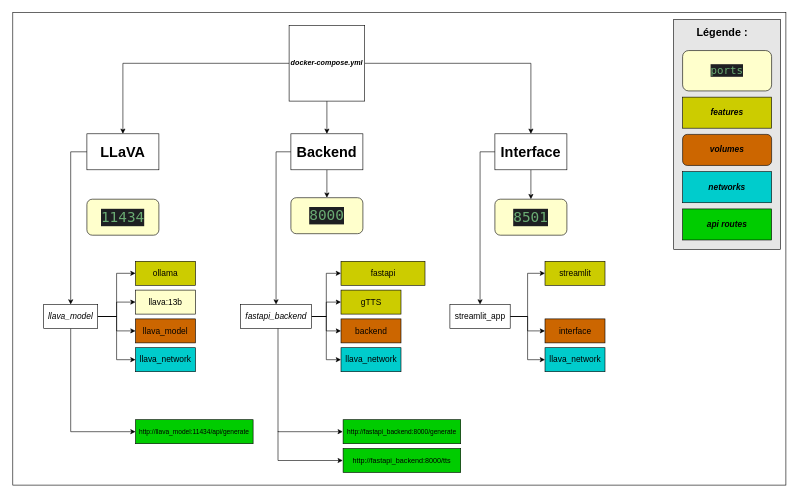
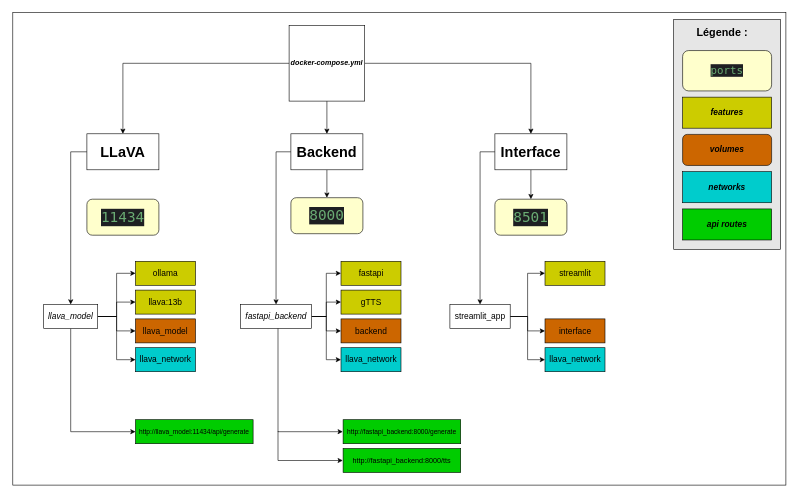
(383, 273) -> (371, 273)
(165, 302) -> (165, 302)
